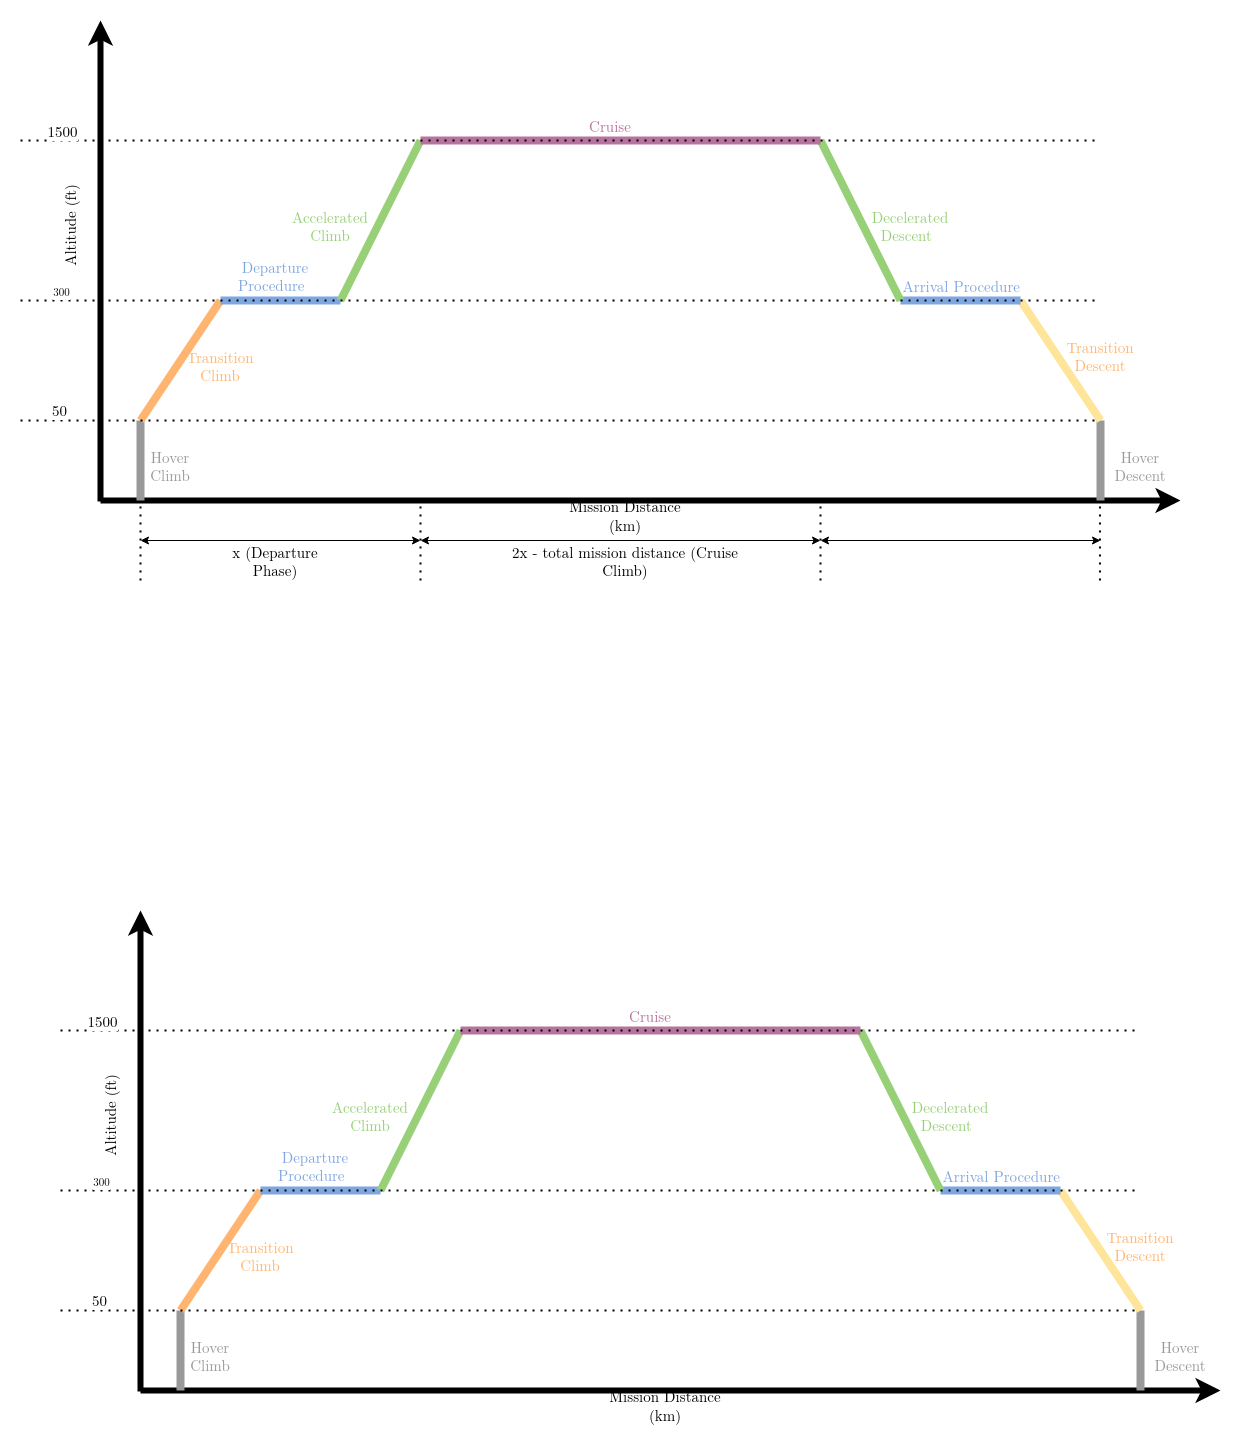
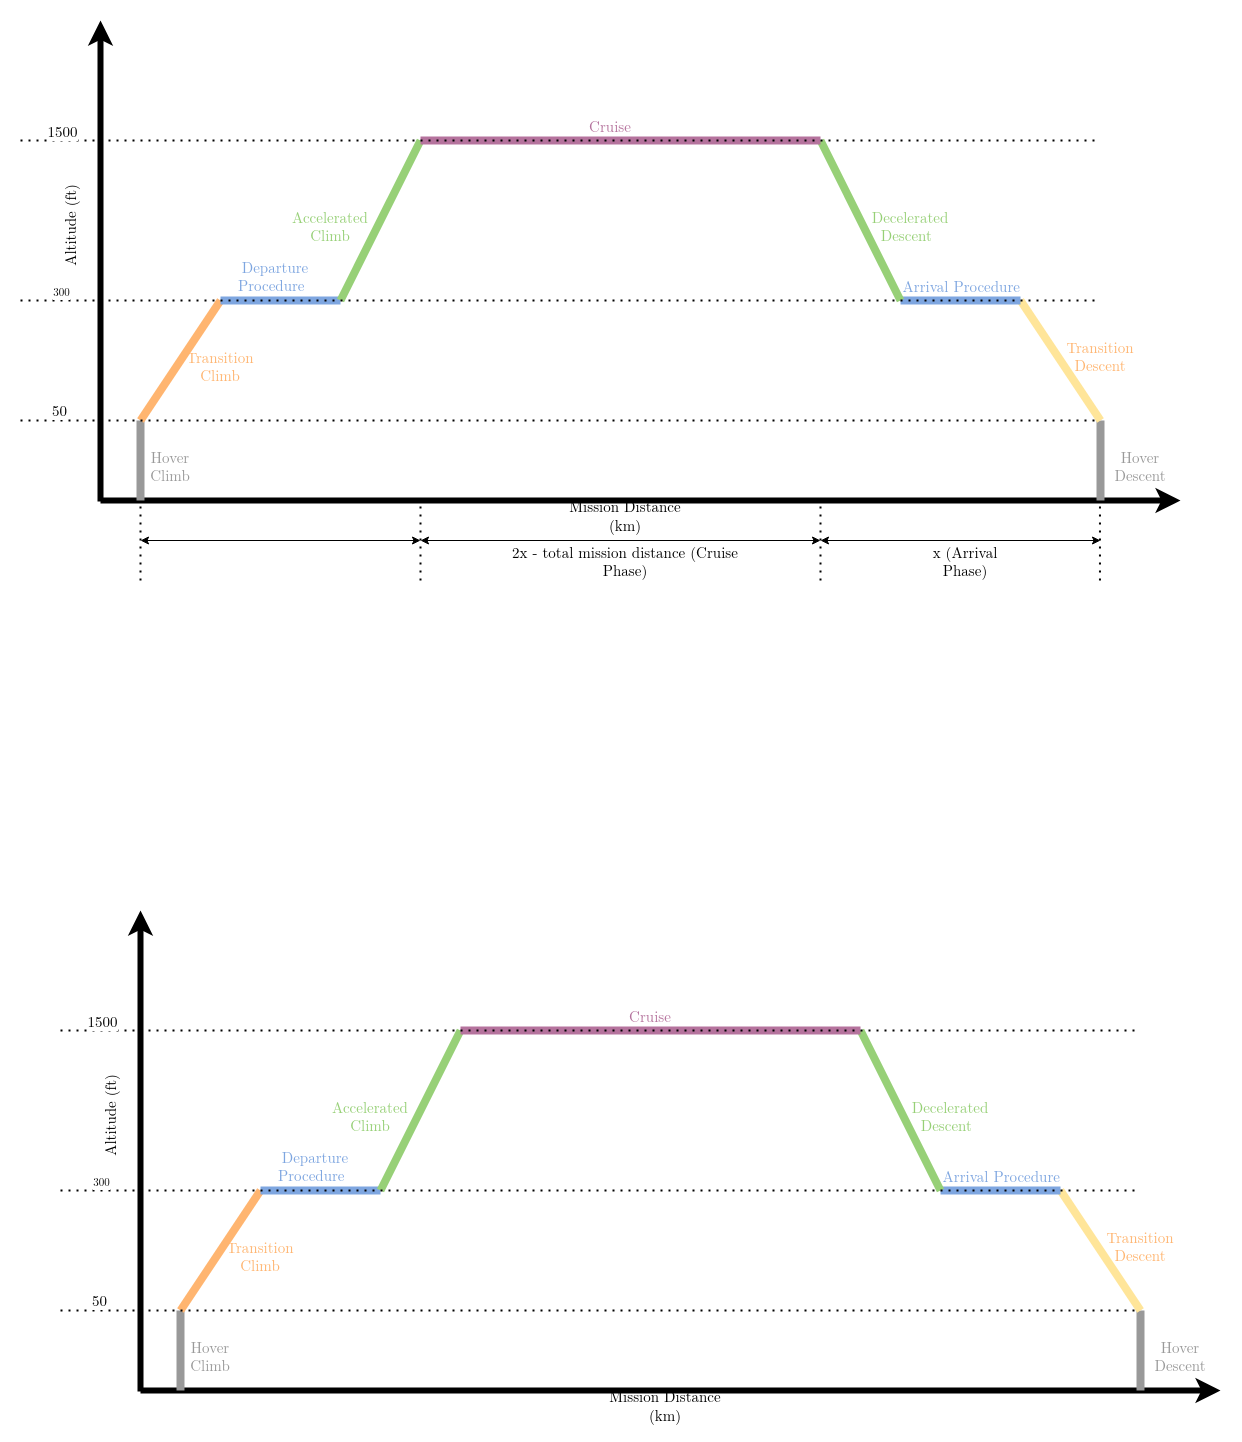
(276, 561) -> none
(626, 561) -> (626, 561)
none -> (966, 561)
